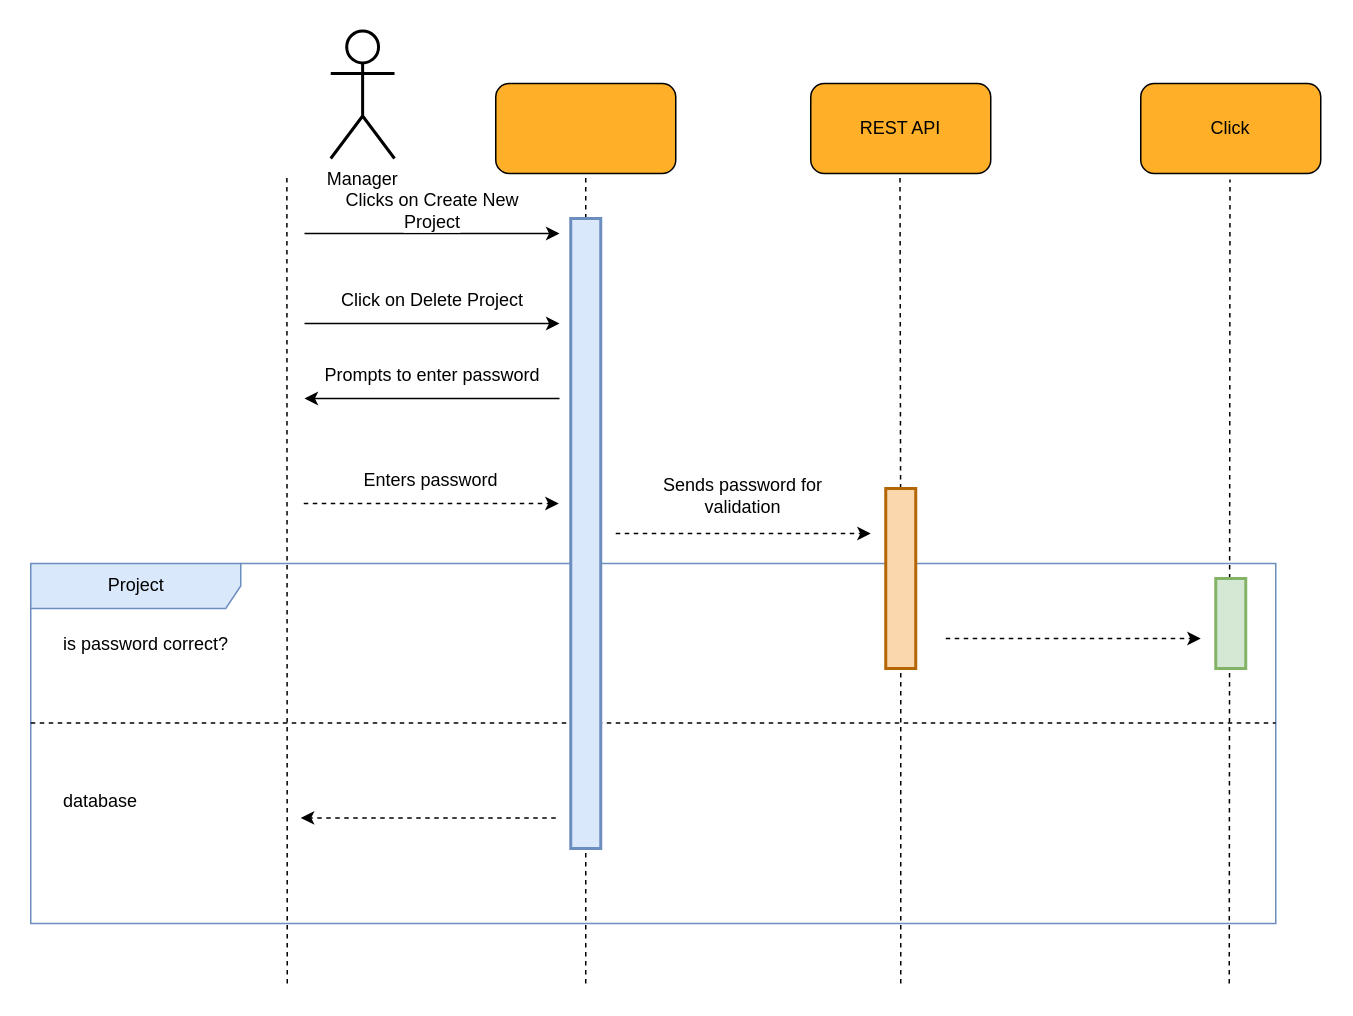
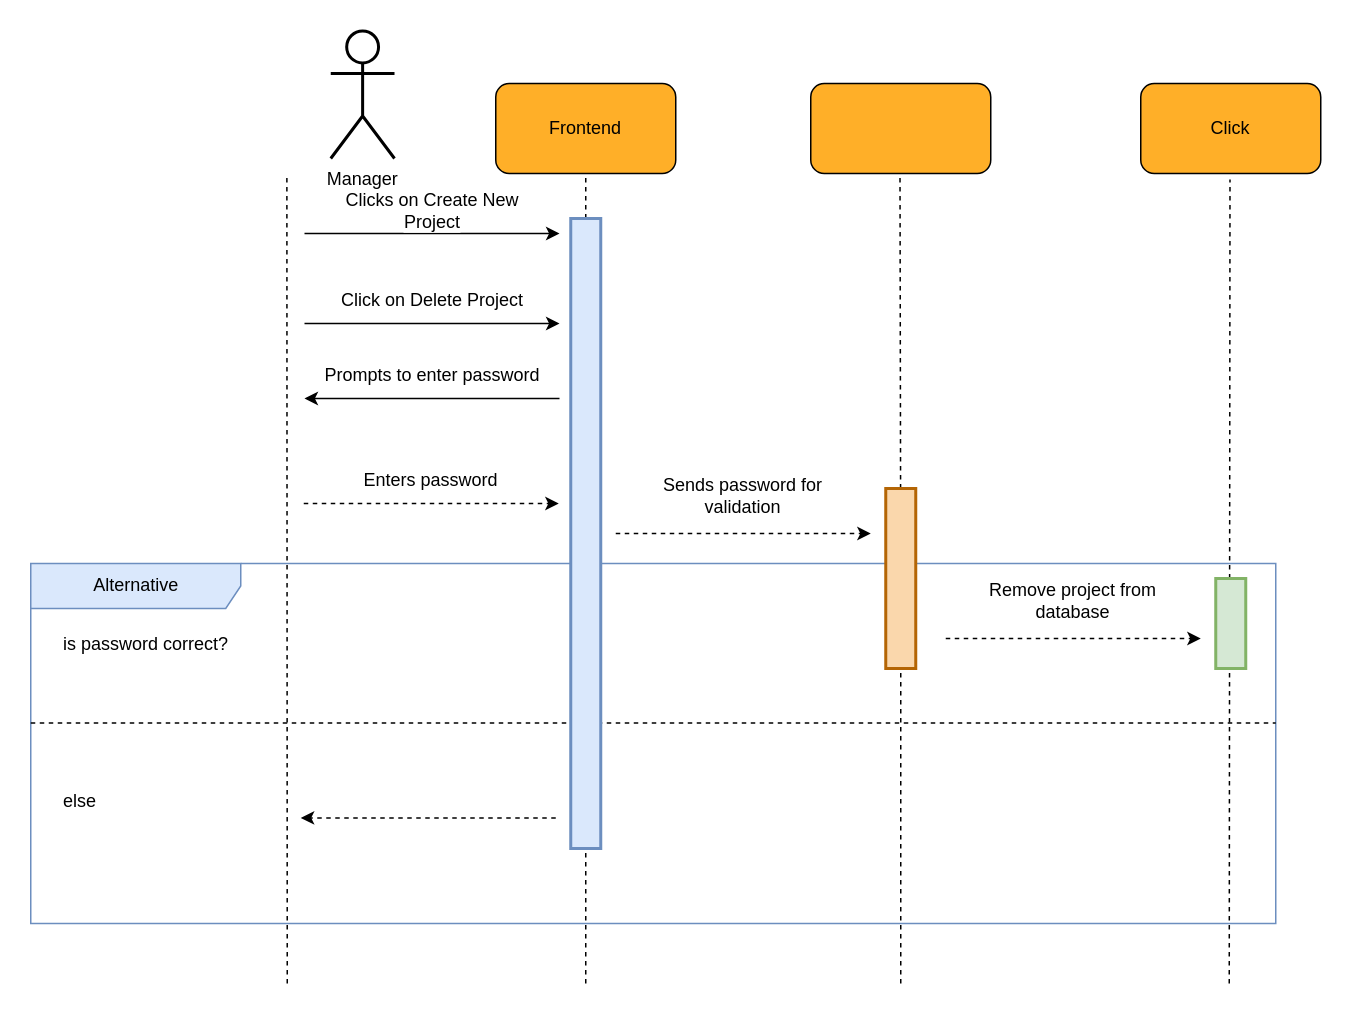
none -> (586, 128)
(901, 128) -> none
(137, 586) -> (137, 586)
none -> (1073, 601)
(103, 800) -> (81, 800)
